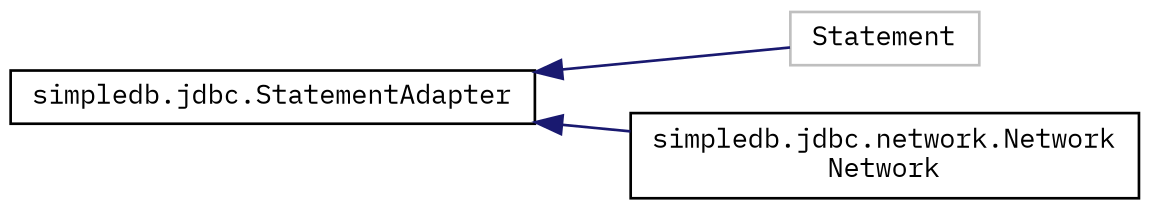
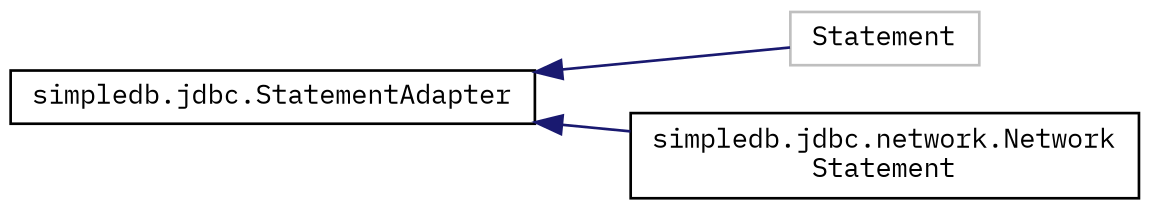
(885, 156) -> (885, 156)
